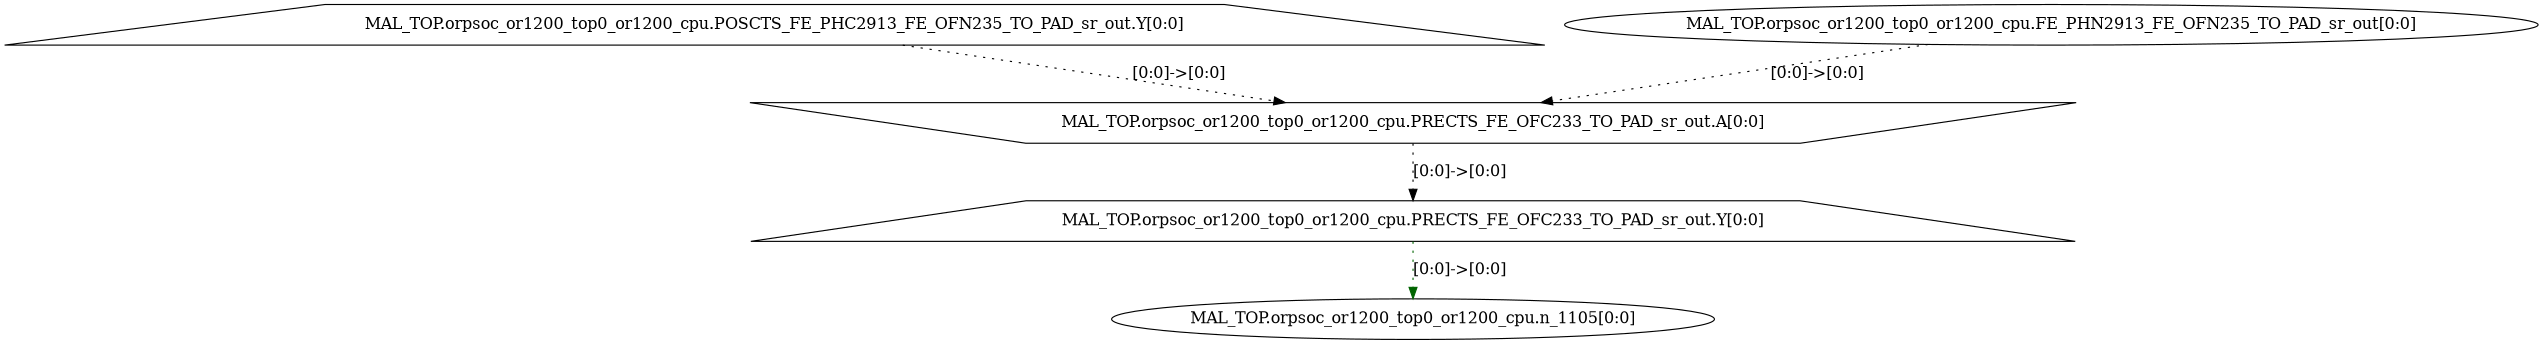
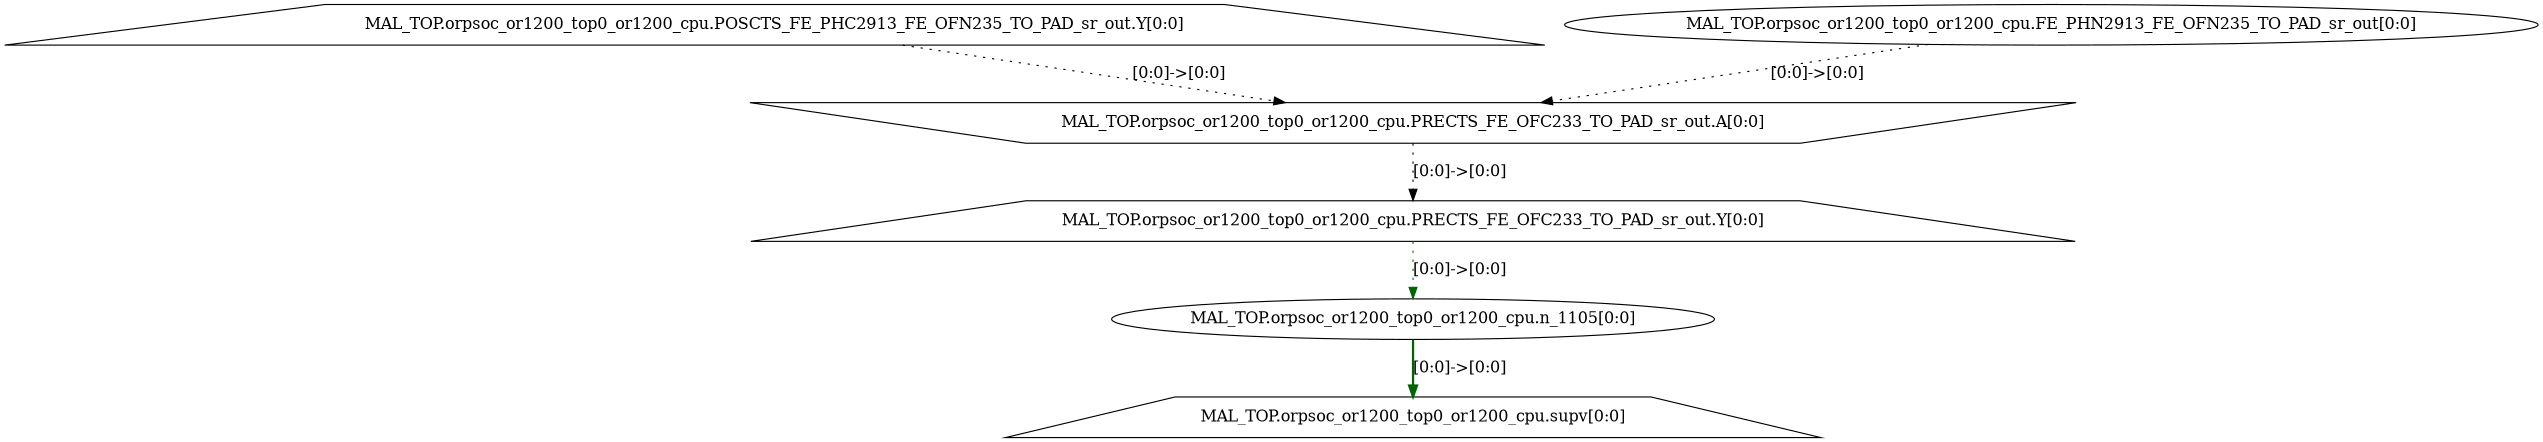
none -> (1413, 417)
